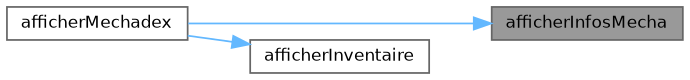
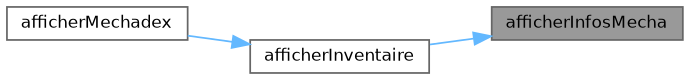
(331, 23) -> (452, 42)
